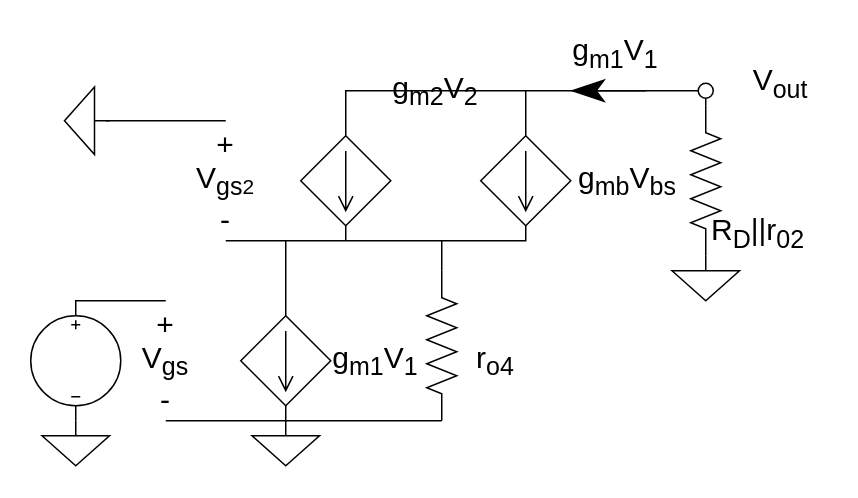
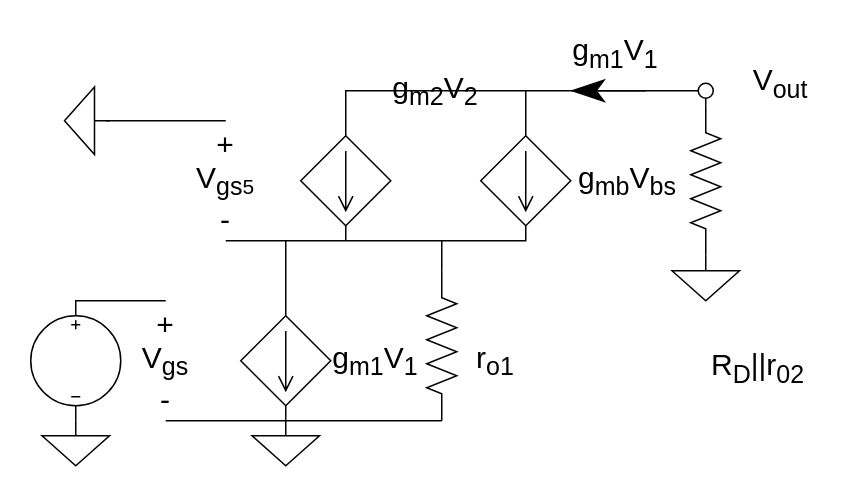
(226, 181) -> (226, 181)
(758, 233) -> (758, 368)
(496, 361) -> (496, 361)
